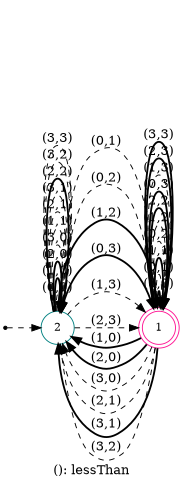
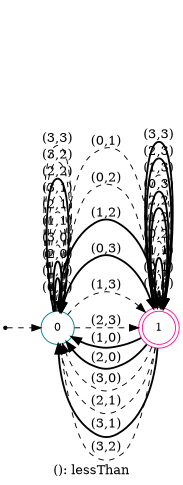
(58, 328) -> (58, 328)
